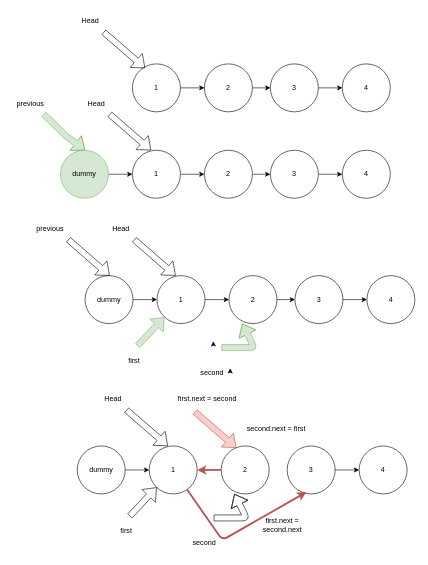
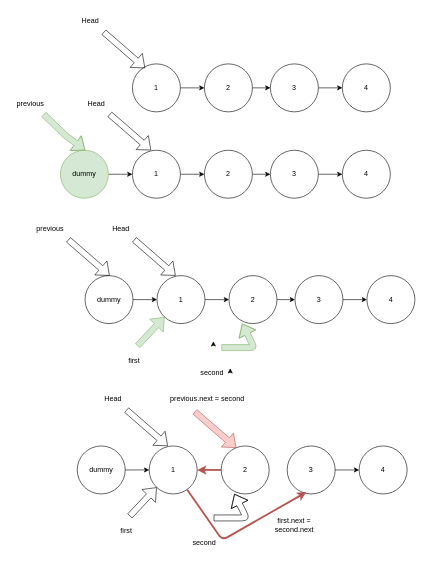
(207, 399) -> (207, 399)
(276, 429) -> none
(282, 525) -> (294, 525)
